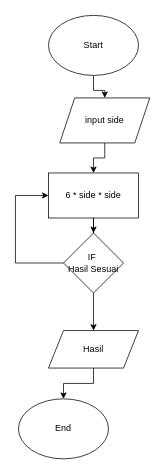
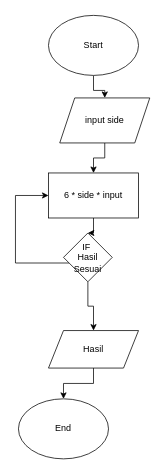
(93, 195) -> (93, 195)
(93, 263) -> (88, 257)
